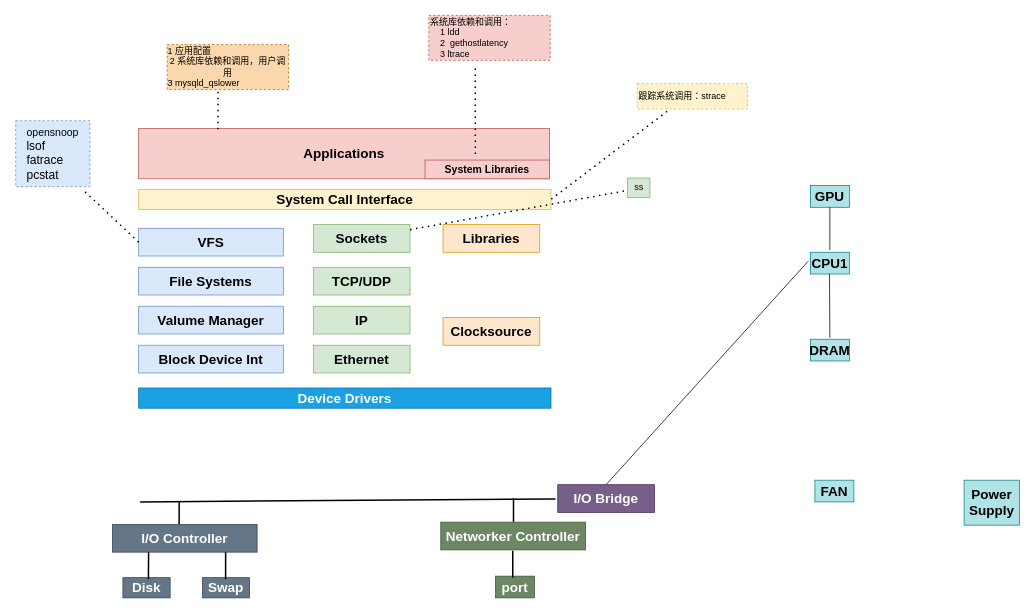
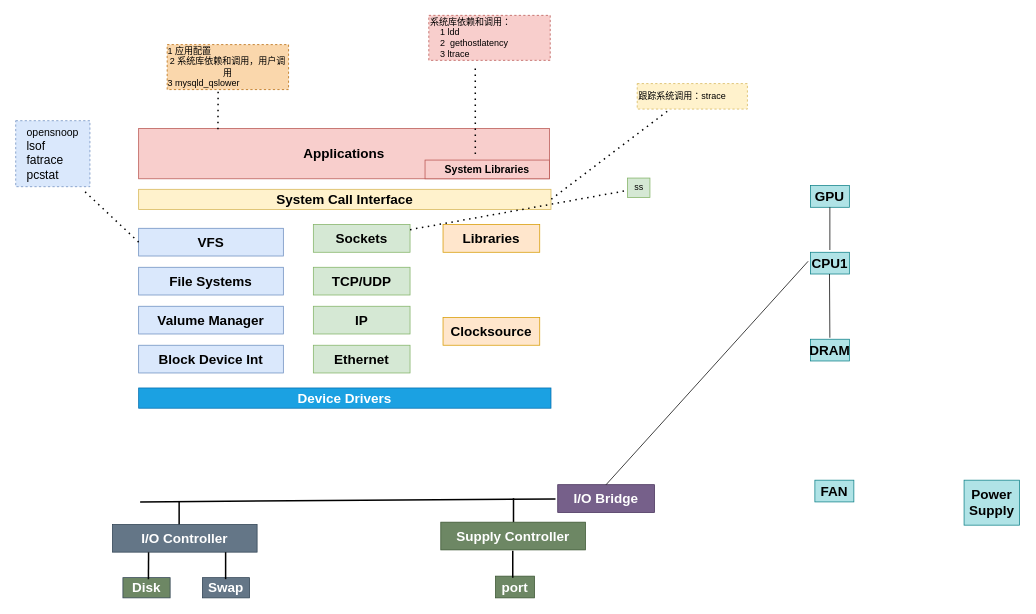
(513, 537) -> (513, 537)
(146, 588) -> (146, 588)
